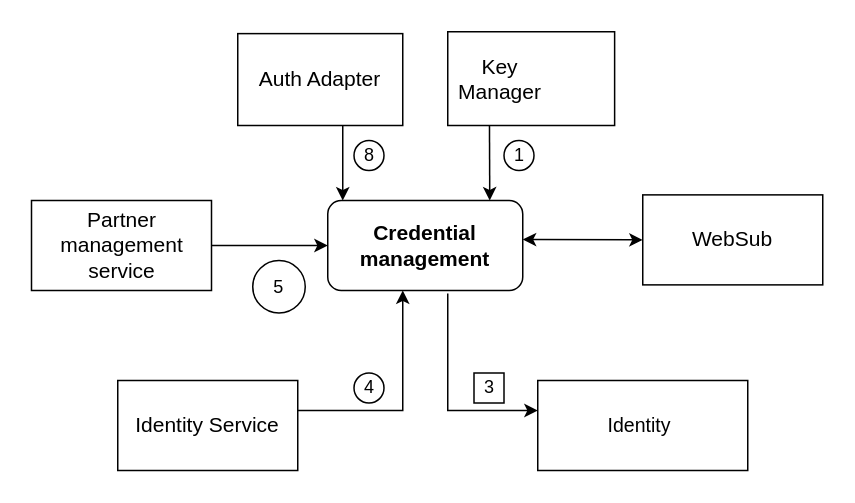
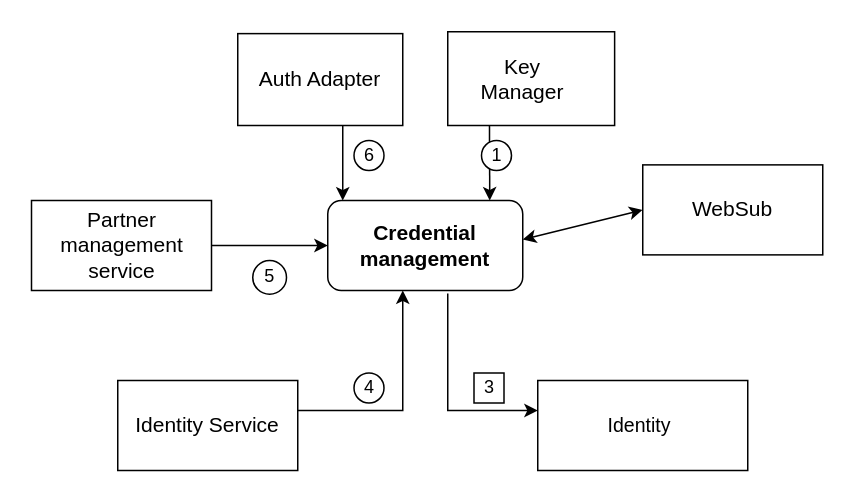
(500, 78) -> (523, 78)
(370, 155) -> (370, 155)
(519, 155) -> (497, 155)
(733, 240) -> (733, 210)
(279, 287) -> (270, 277)
